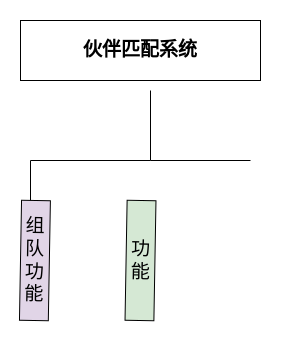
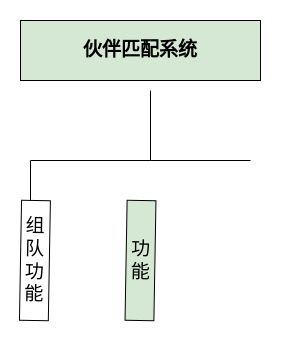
(141, 51) -> (141, 51)
(35, 261) -> (35, 261)
